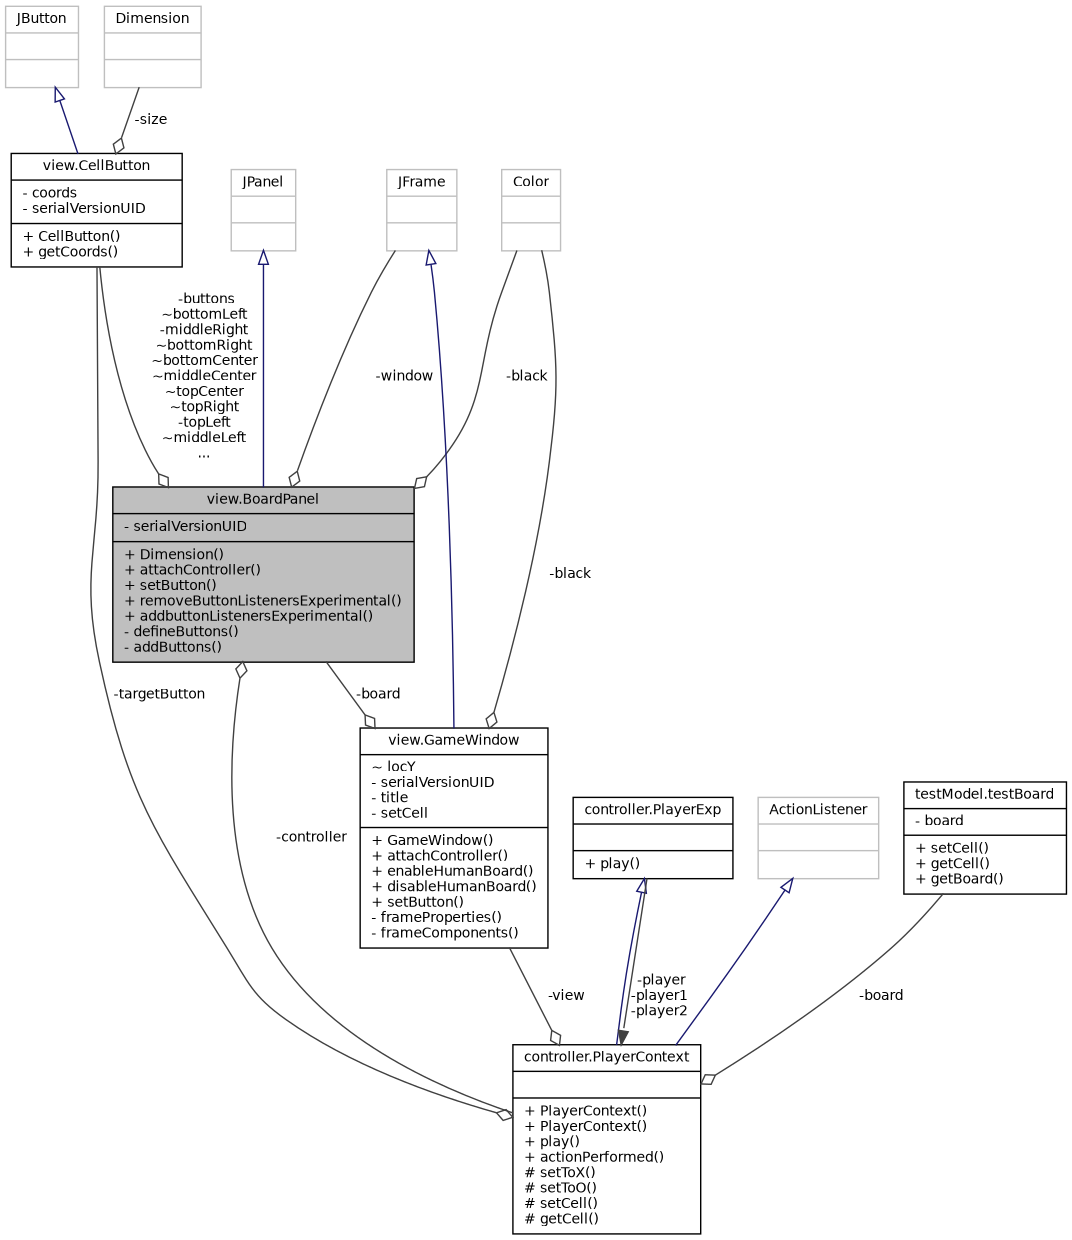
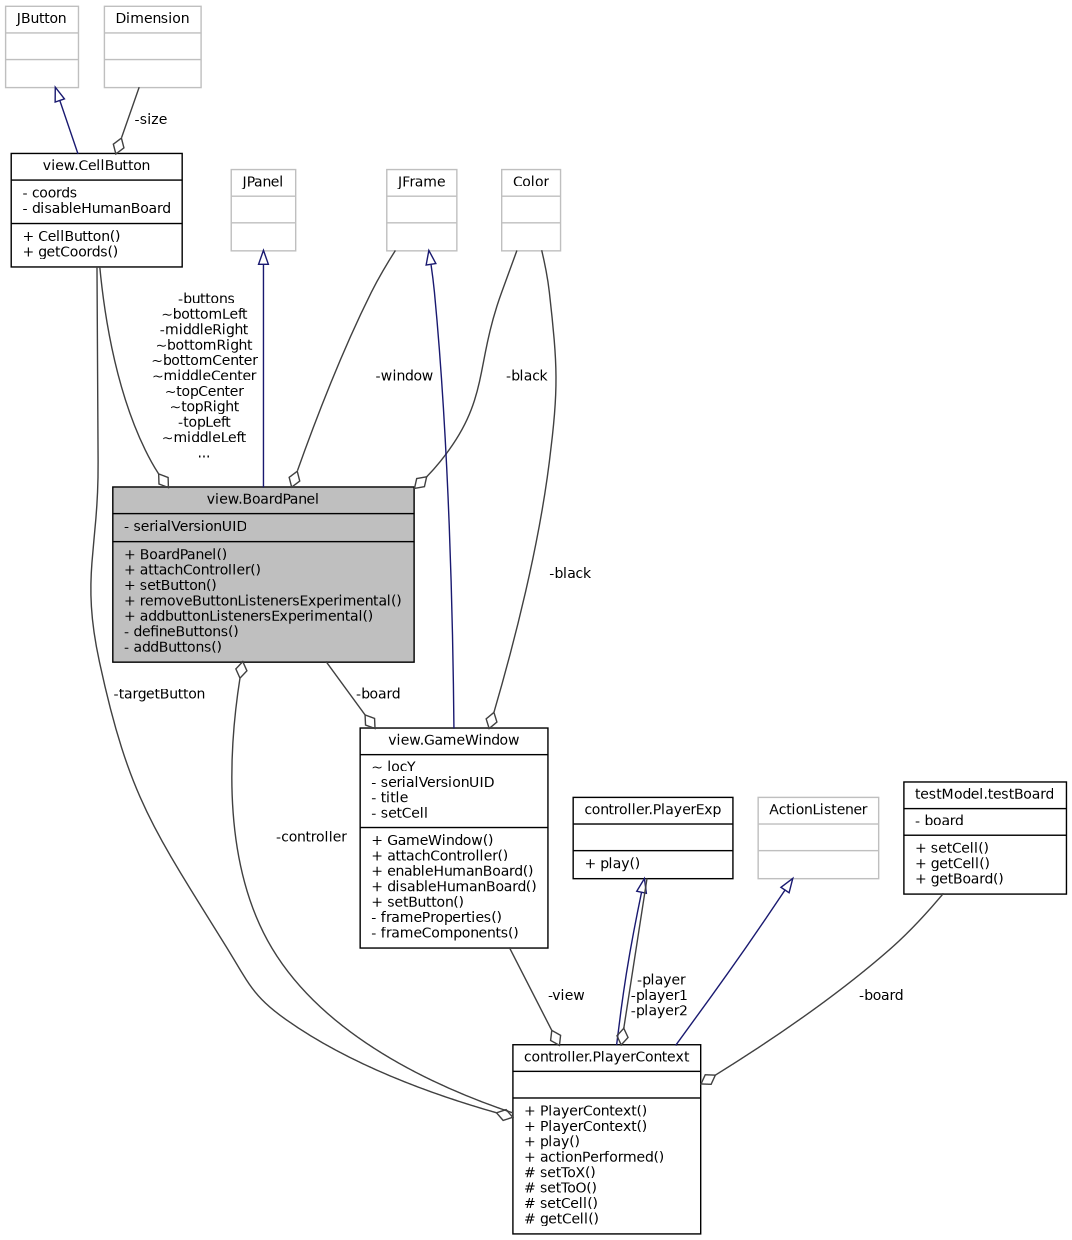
(84, 209) -> (97, 209)
(174, 555) -> (176, 555)
(635, 953) -> (635, 953)
